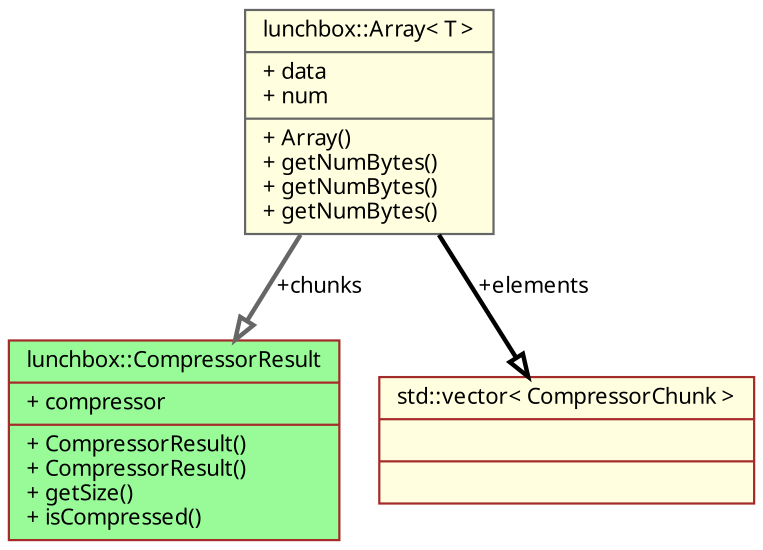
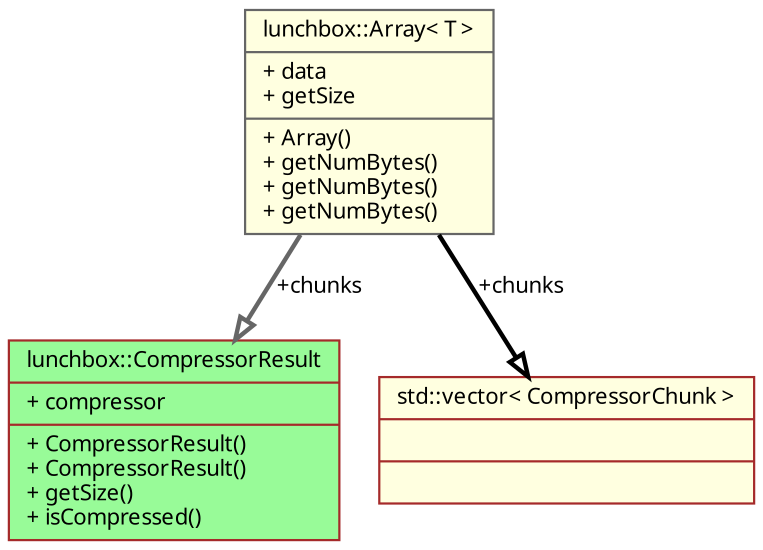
(296, 96) -> (311, 96)
(531, 287) -> (519, 287)
